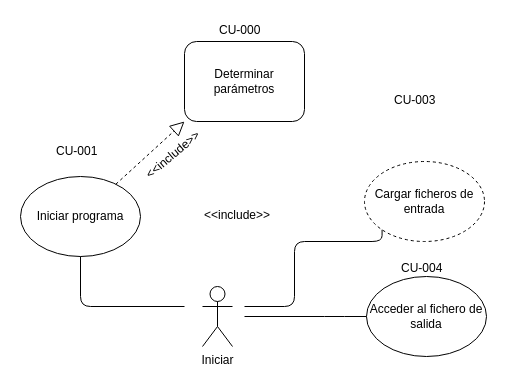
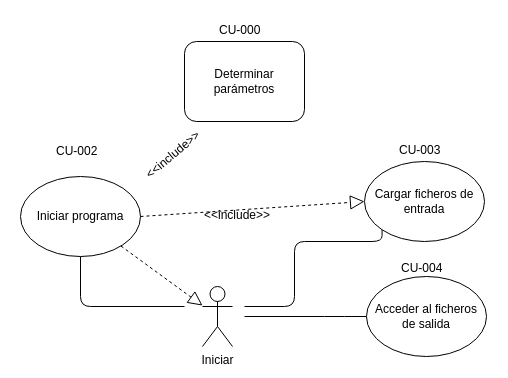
(423, 101) -> (428, 151)
(77, 152) -> (77, 152)
(145, 158) -> (156, 272)
(425, 202) -> (425, 202)
none -> (245, 209)
(427, 317) -> (427, 317)
